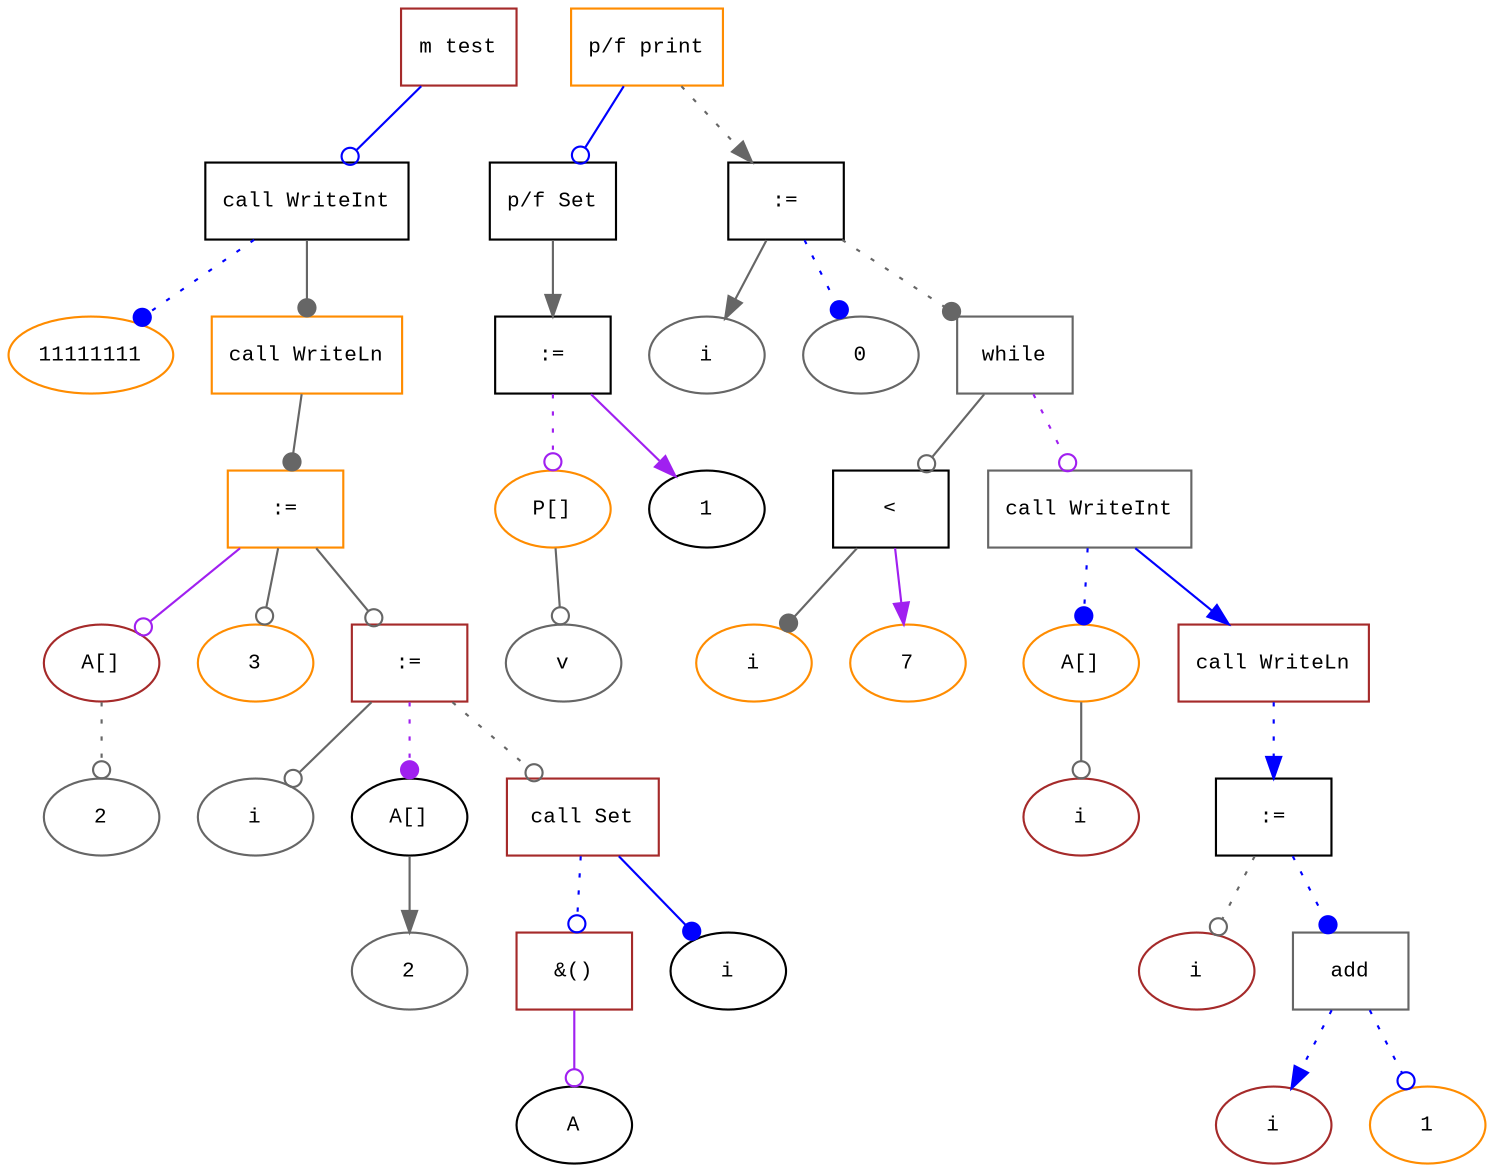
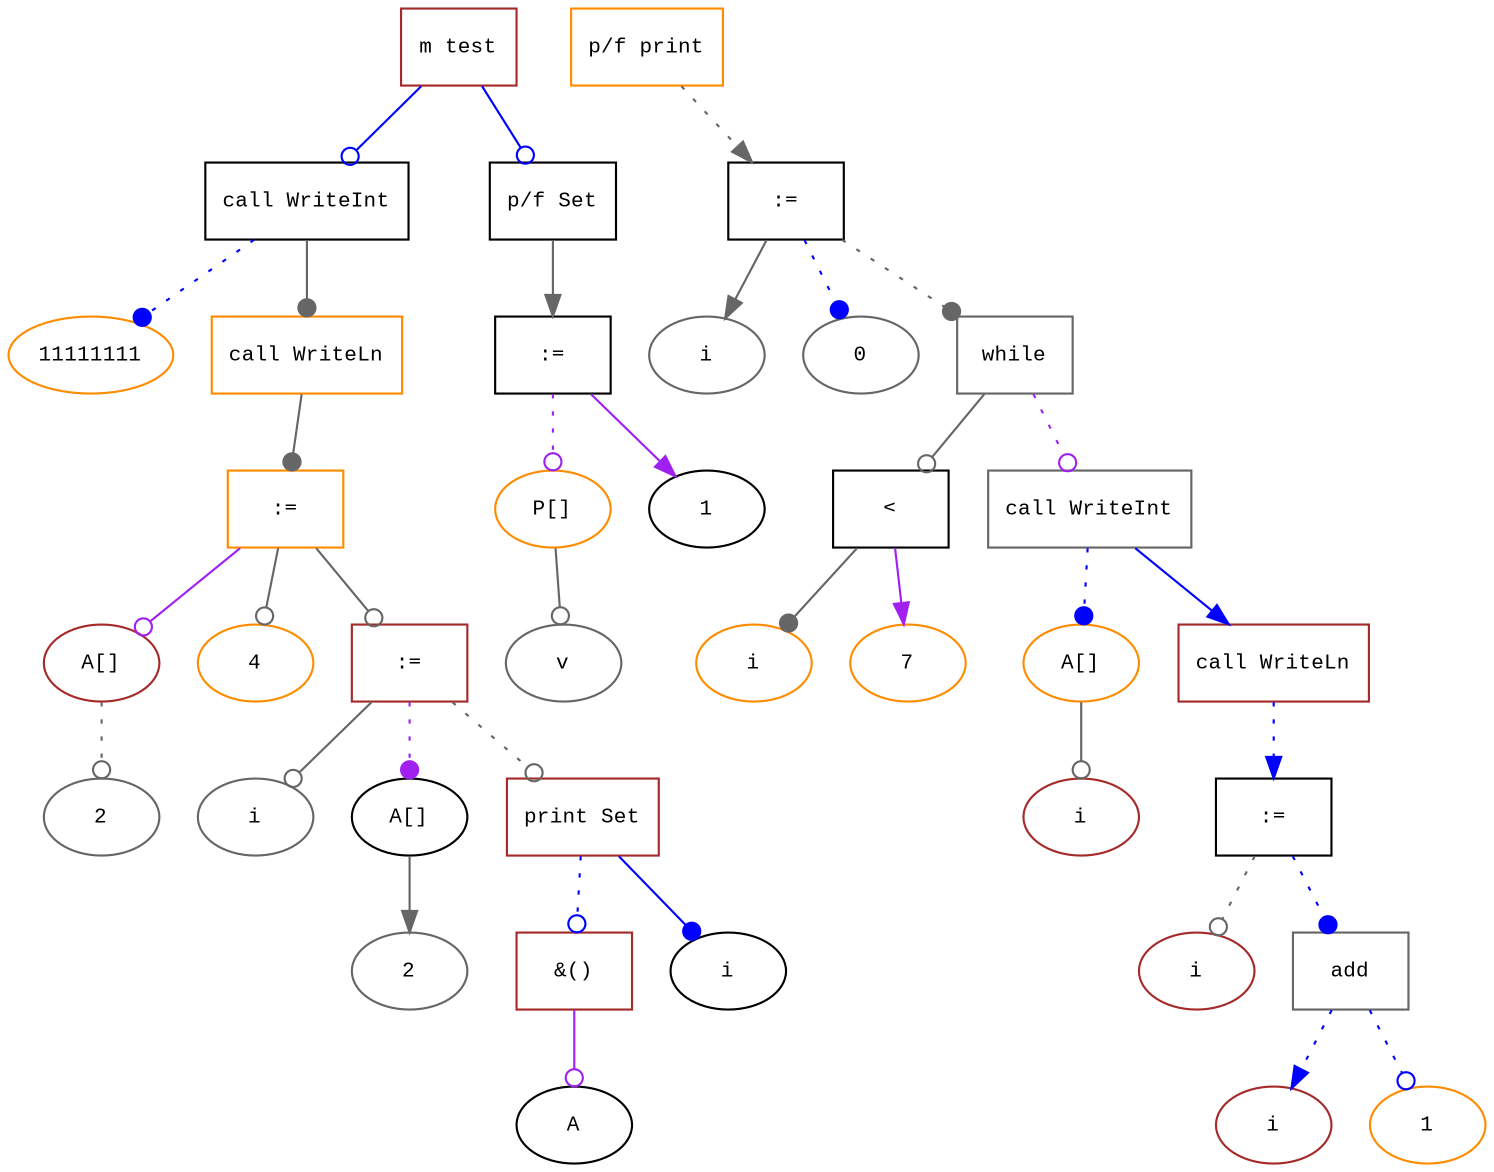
(604, 117) -> (501, 117)
(256, 663) -> (256, 663)
(583, 817) -> (583, 817)
